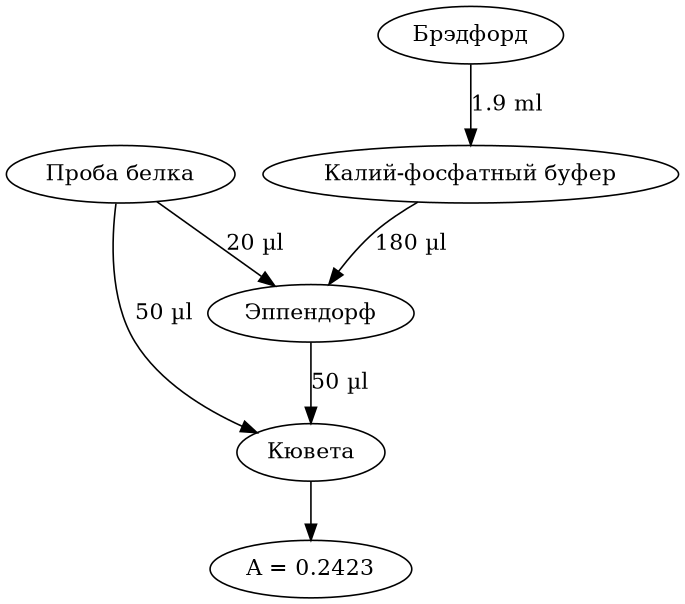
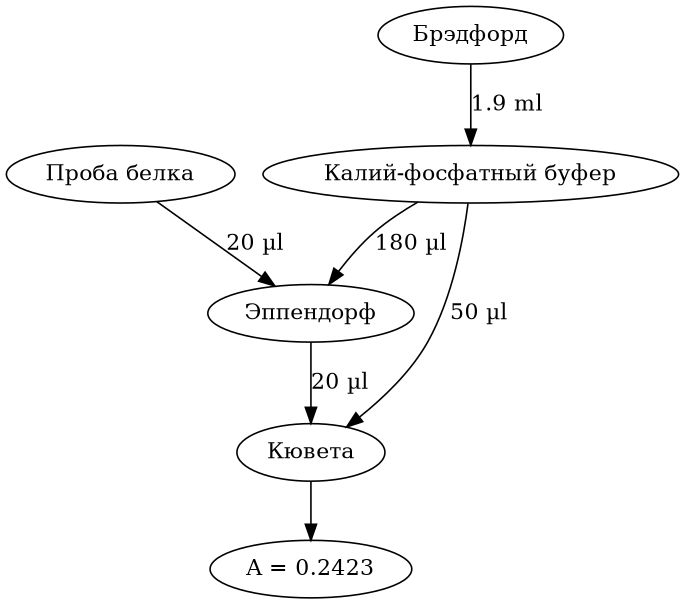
(134, 340) -> (437, 323)
(341, 383) -> (341, 383)
